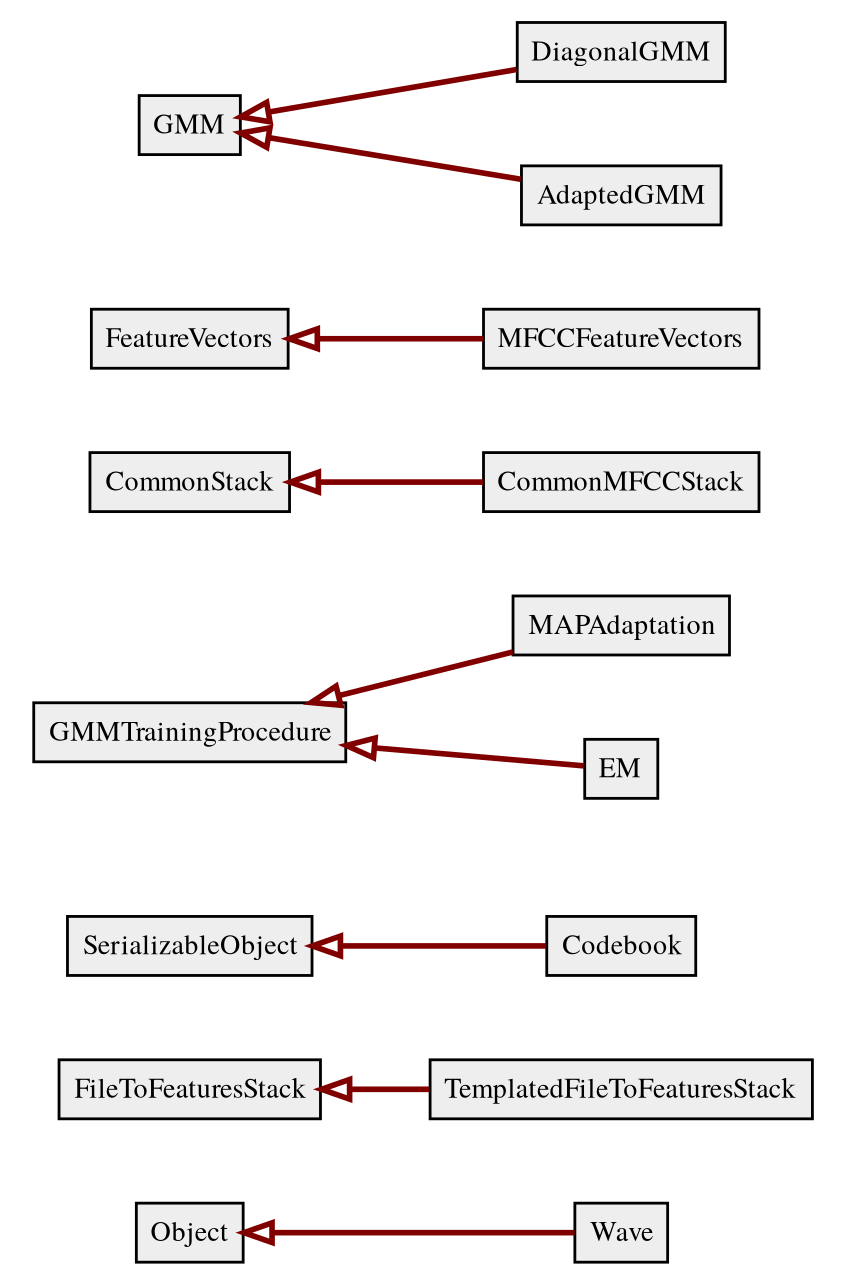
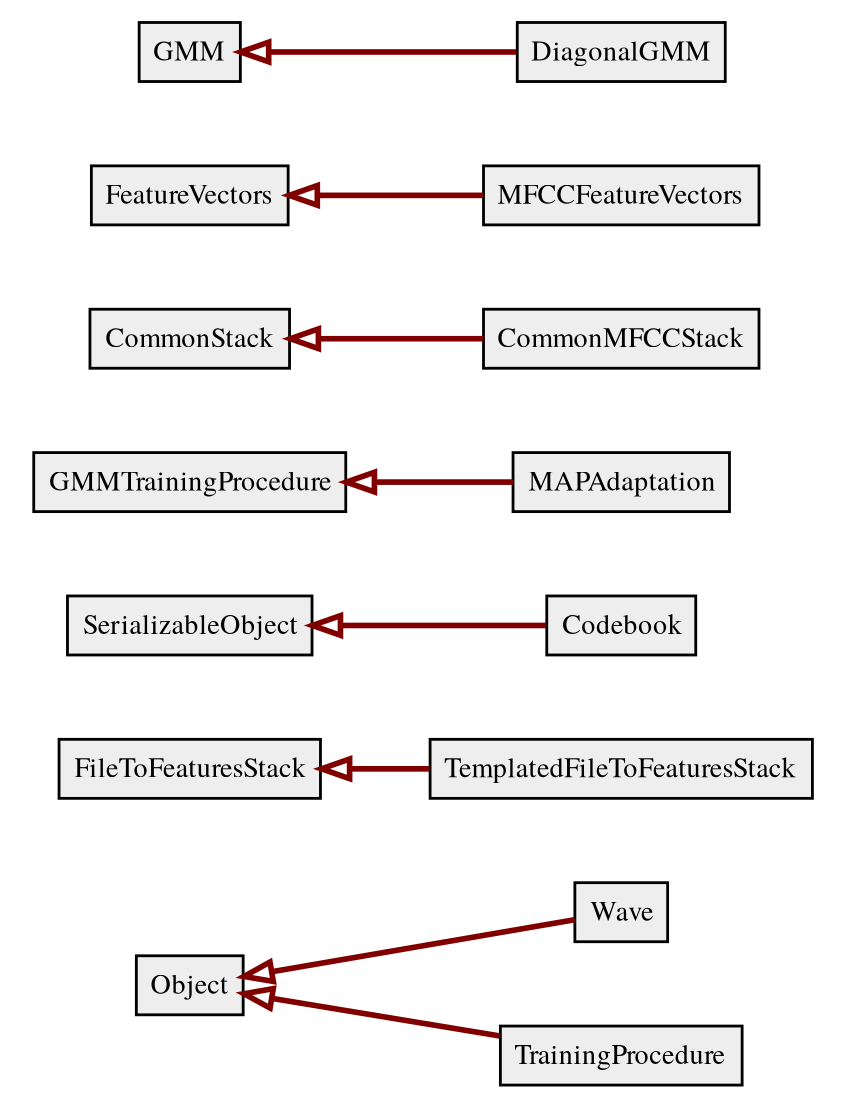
(621, 195) -> none
(621, 769) -> none
none -> (621, 1056)
